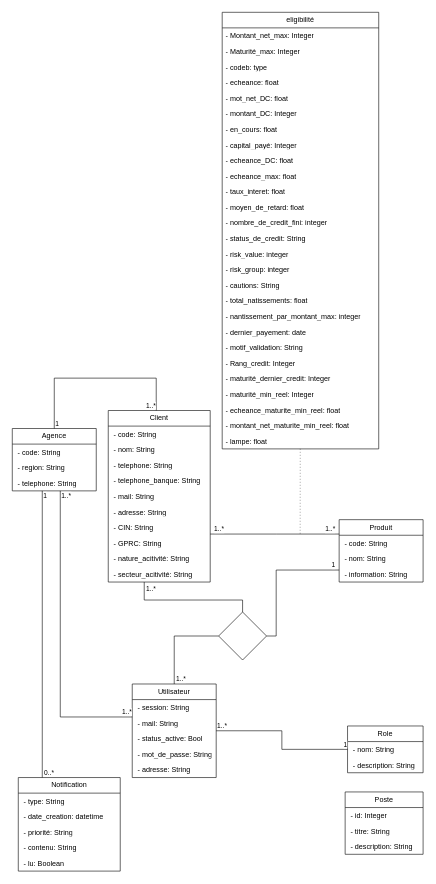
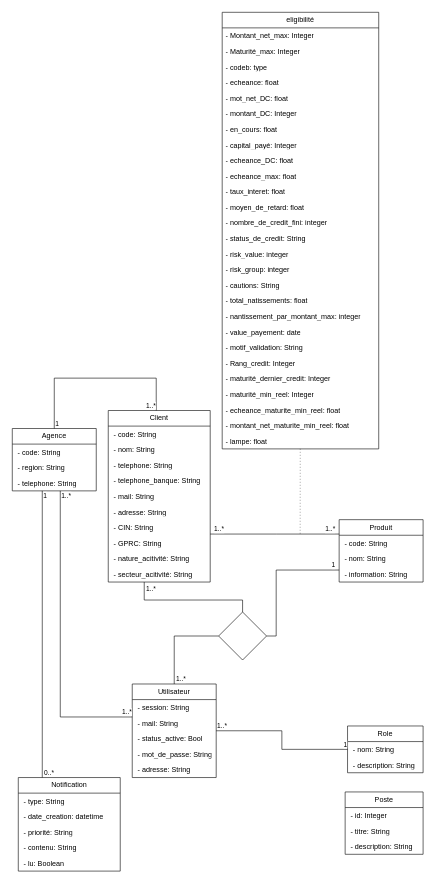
(271, 333) -> (267, 333)
